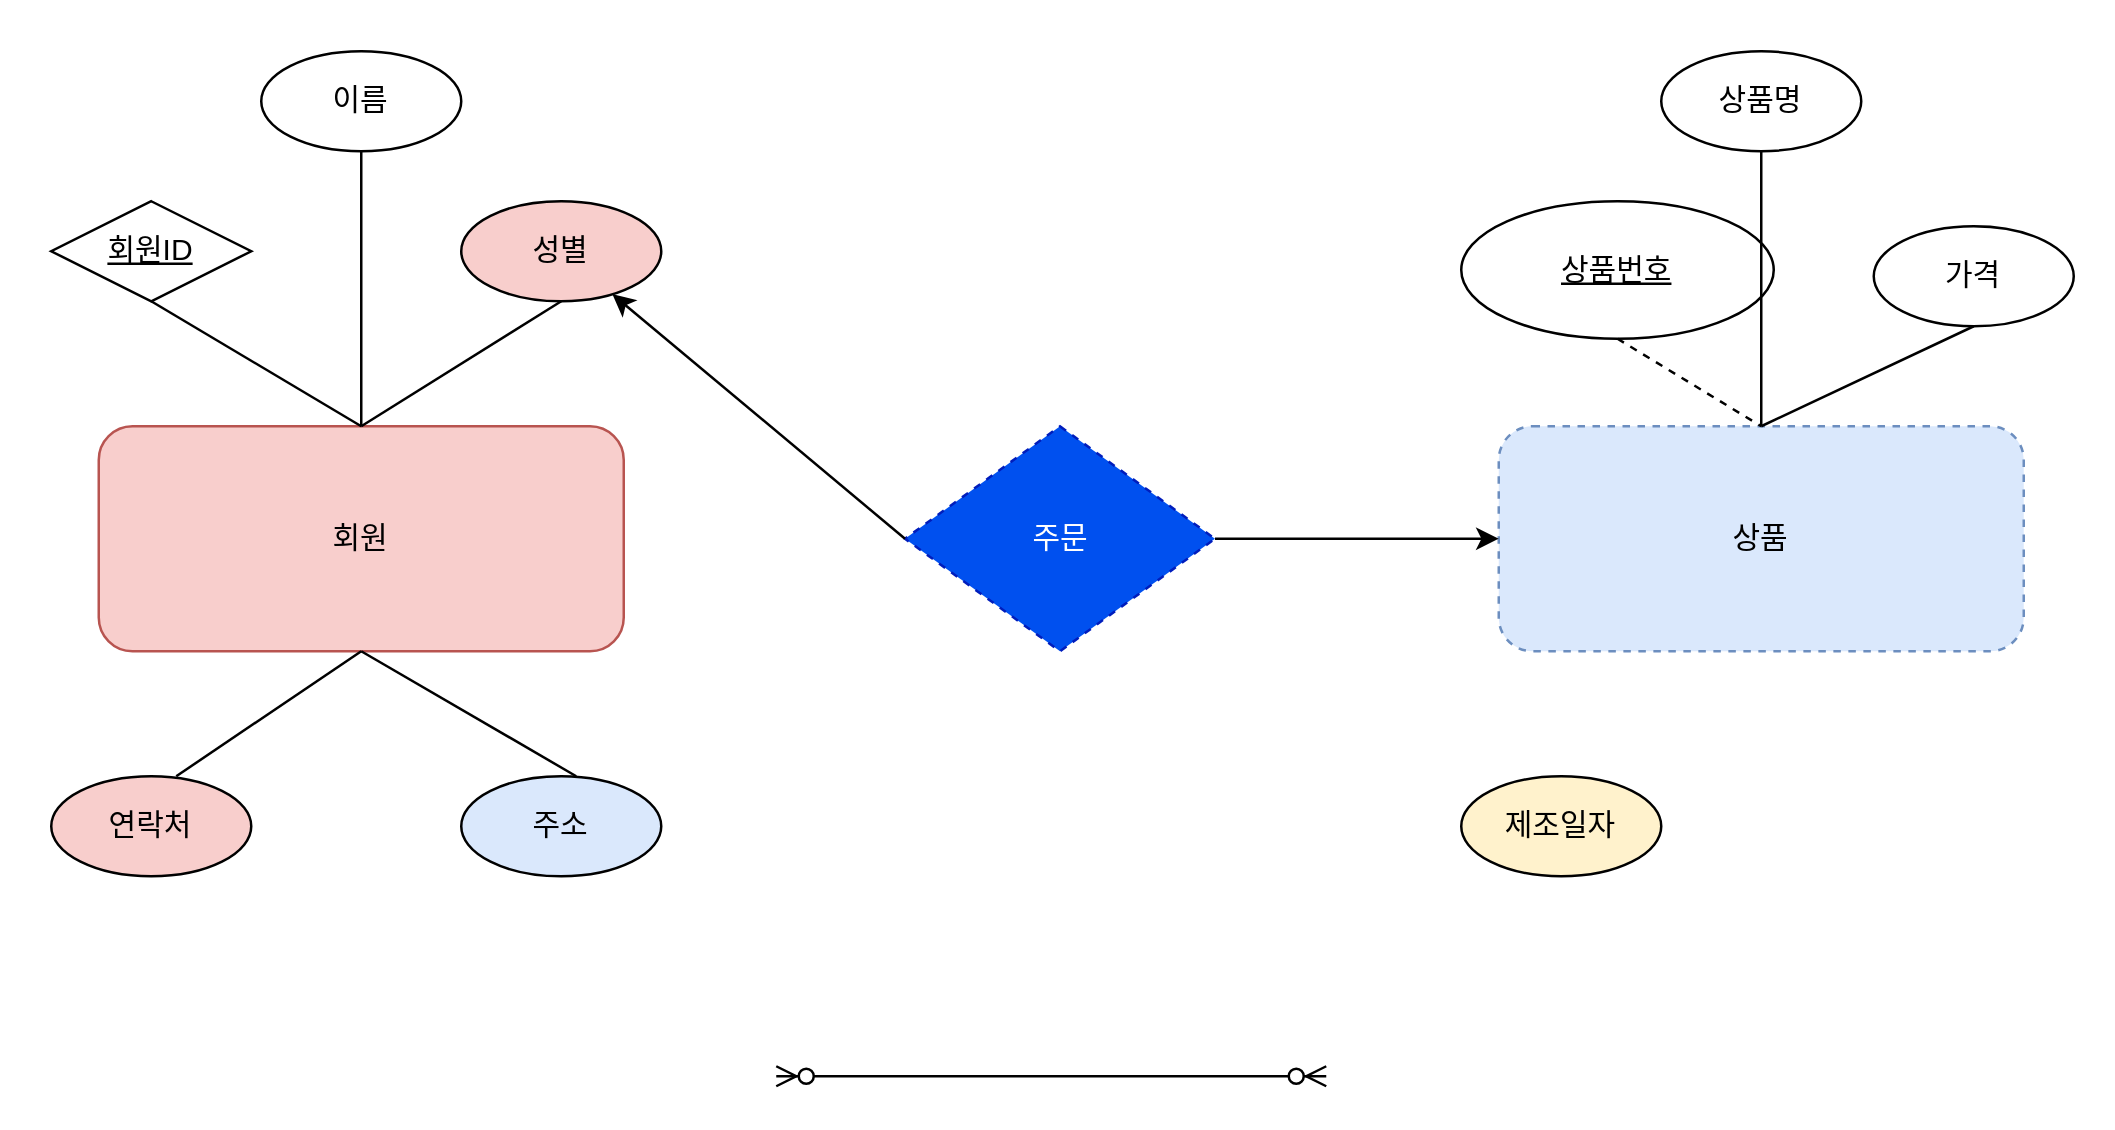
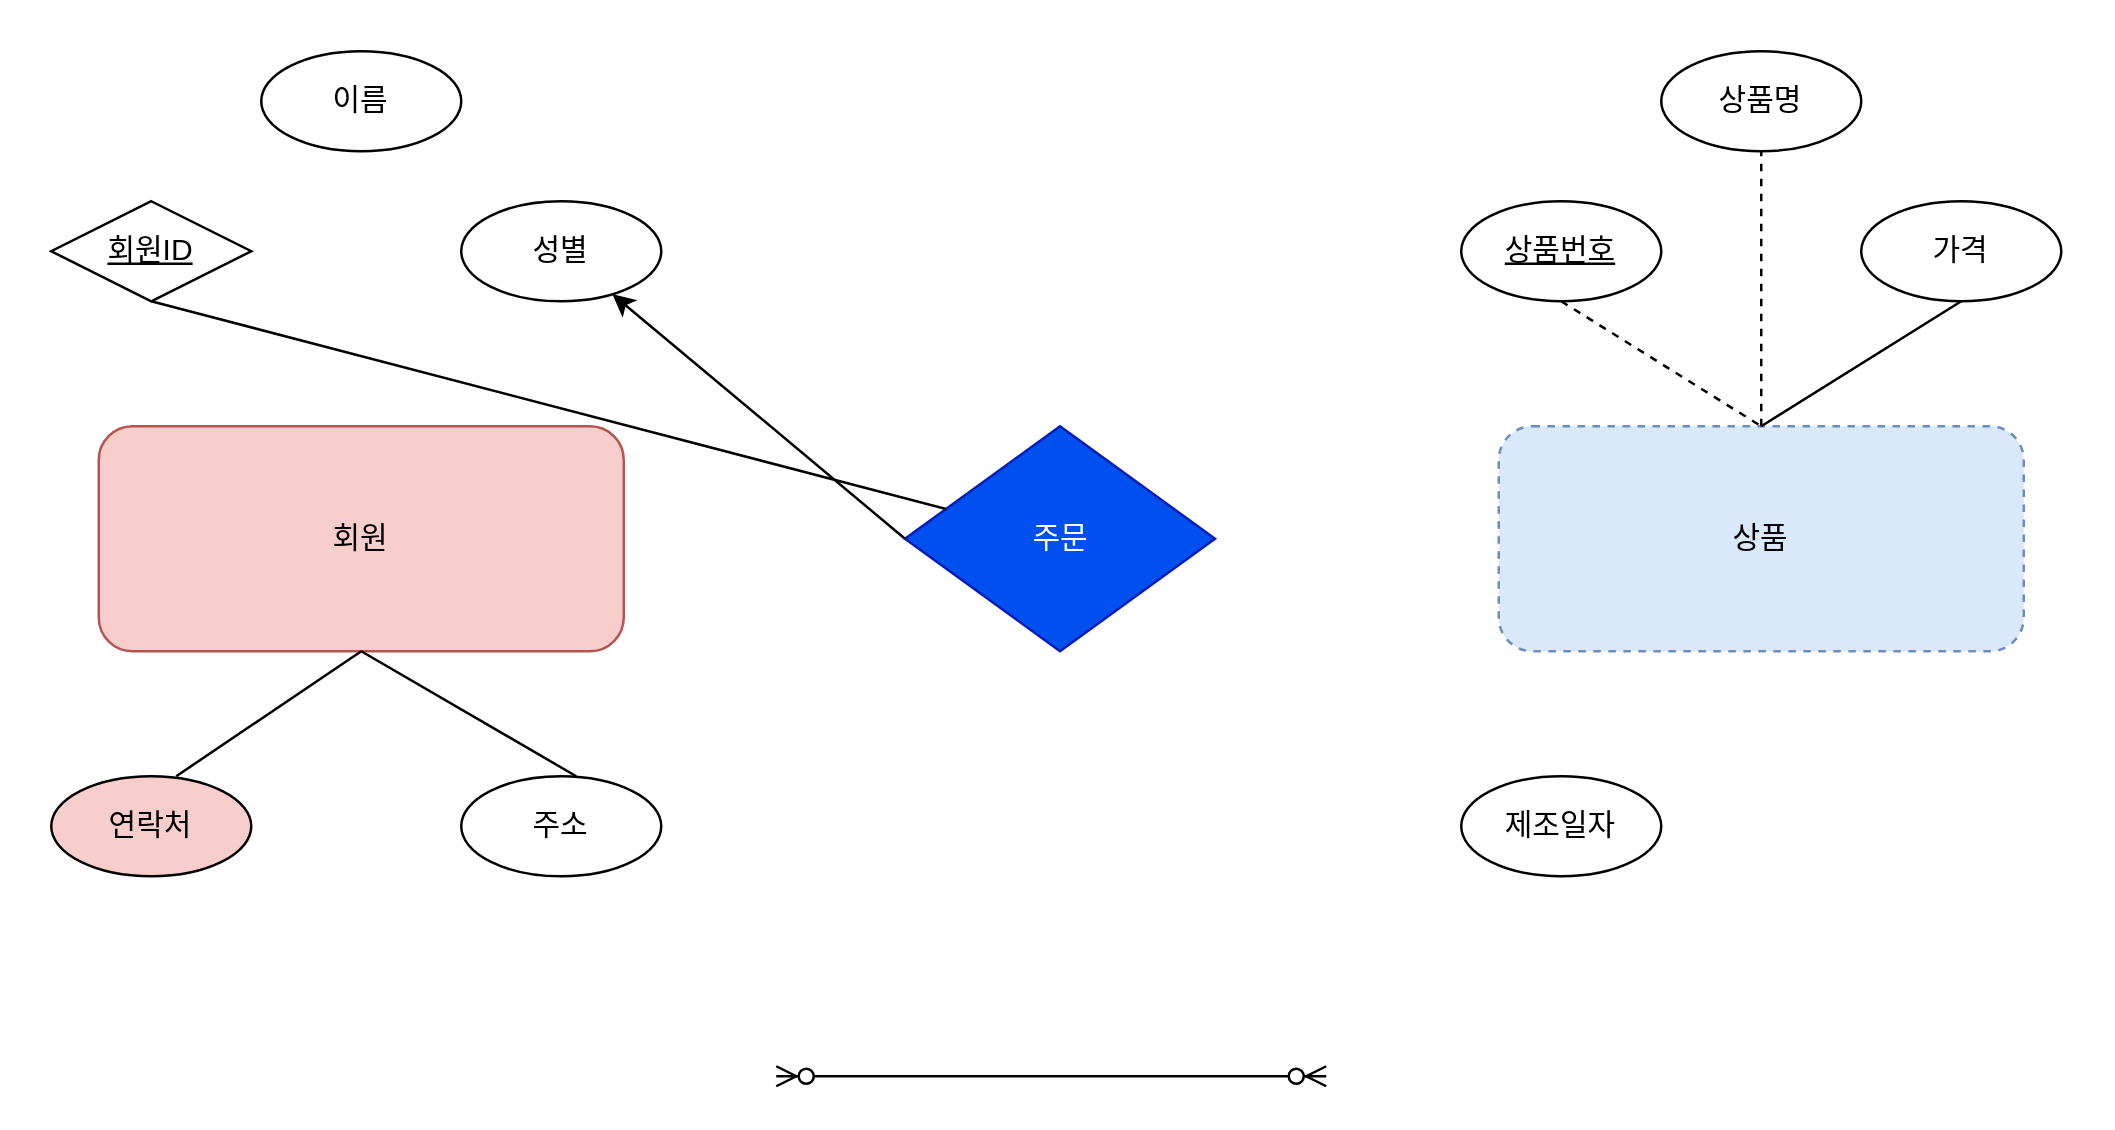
(561, 251) -> (561, 251)
(361, 252) -> none
(1618, 270) -> (1561, 251)
(1974, 276) -> (1961, 251)
(1761, 289) -> (1761, 289)
(503, 338) -> none
(254, 362) -> (636, 428)
(1060, 539) -> (1060, 539)
(1348, 539) -> none
(561, 826) -> (561, 826)
(1561, 826) -> (1561, 826)
